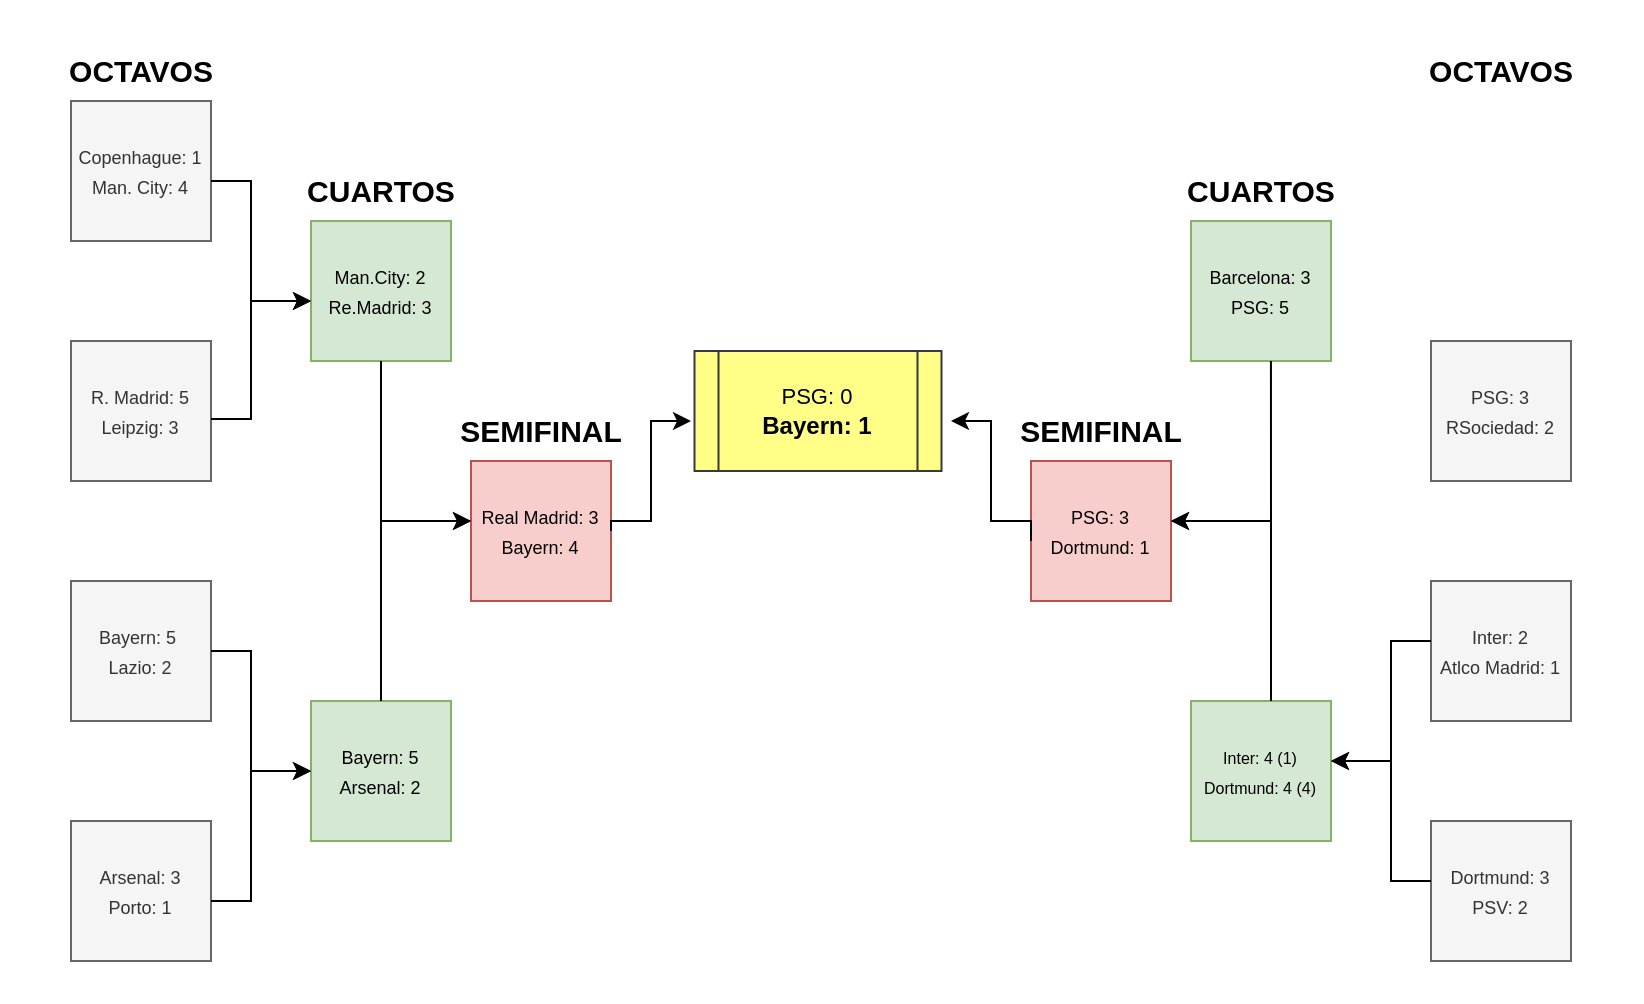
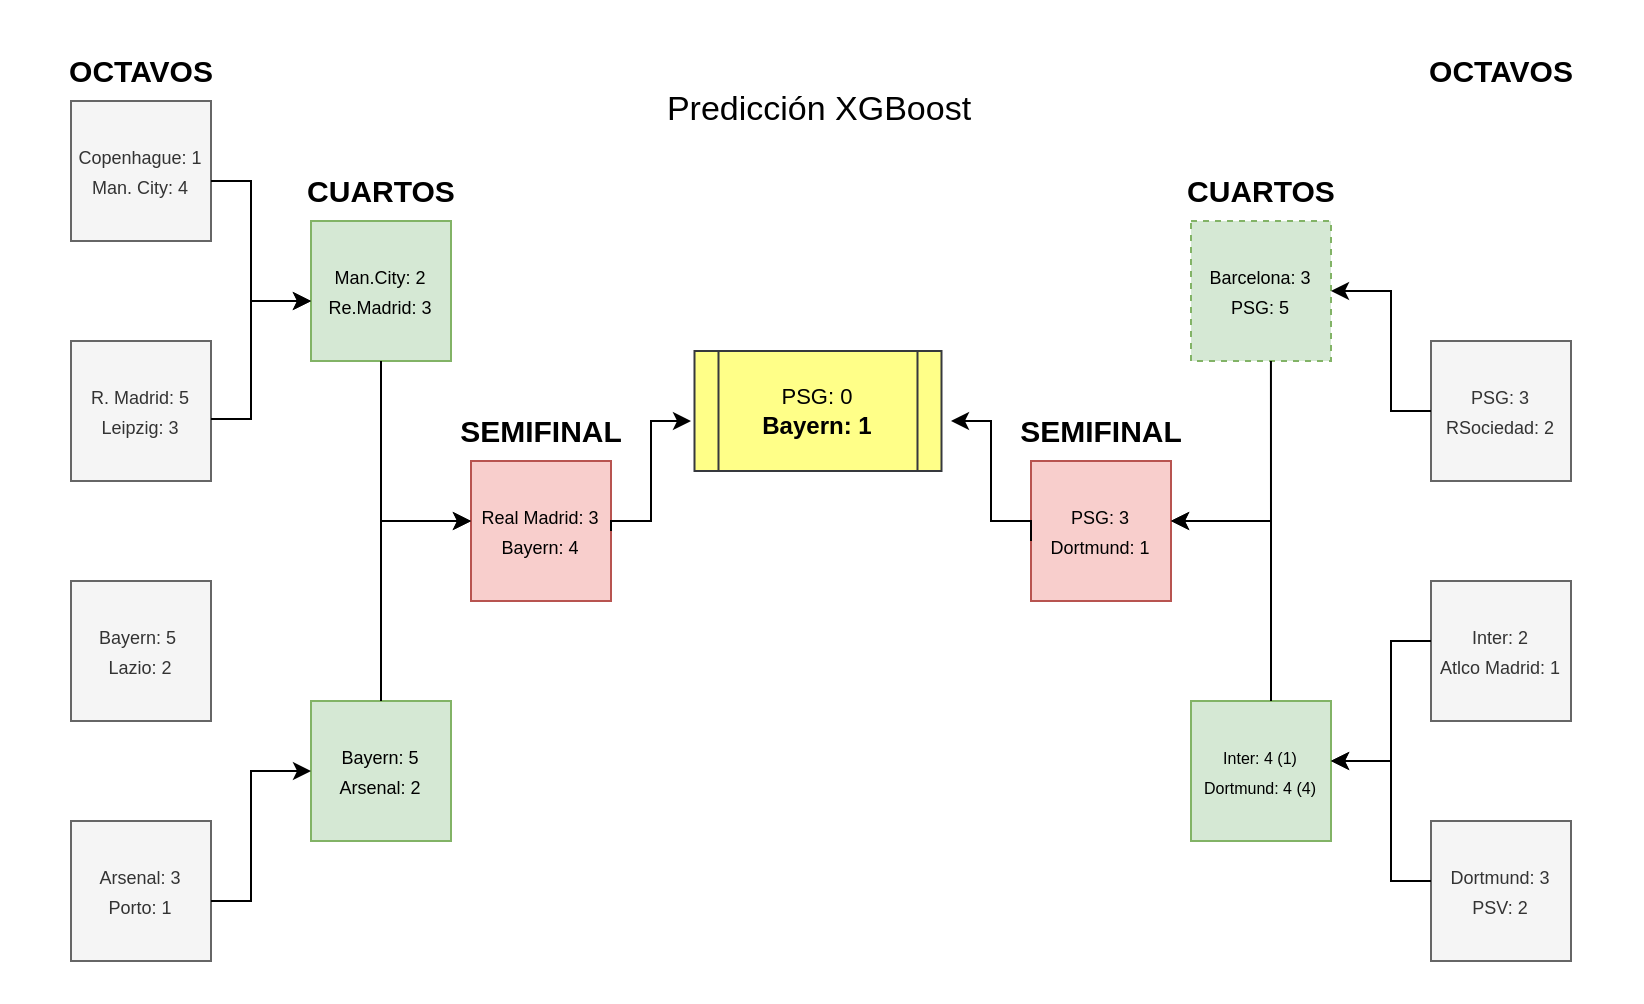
none -> (818, 111)
(1261, 291) -> (1261, 291)
none -> (1391, 348)
(251, 689) -> none
